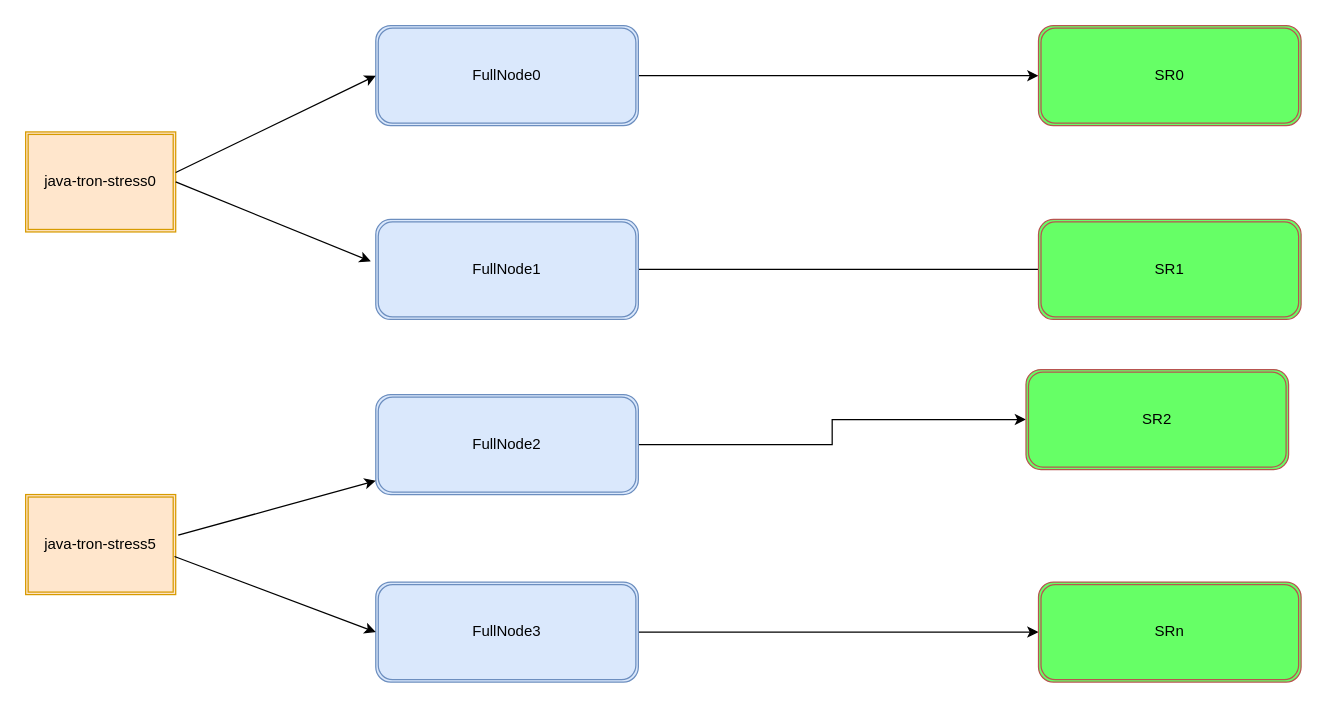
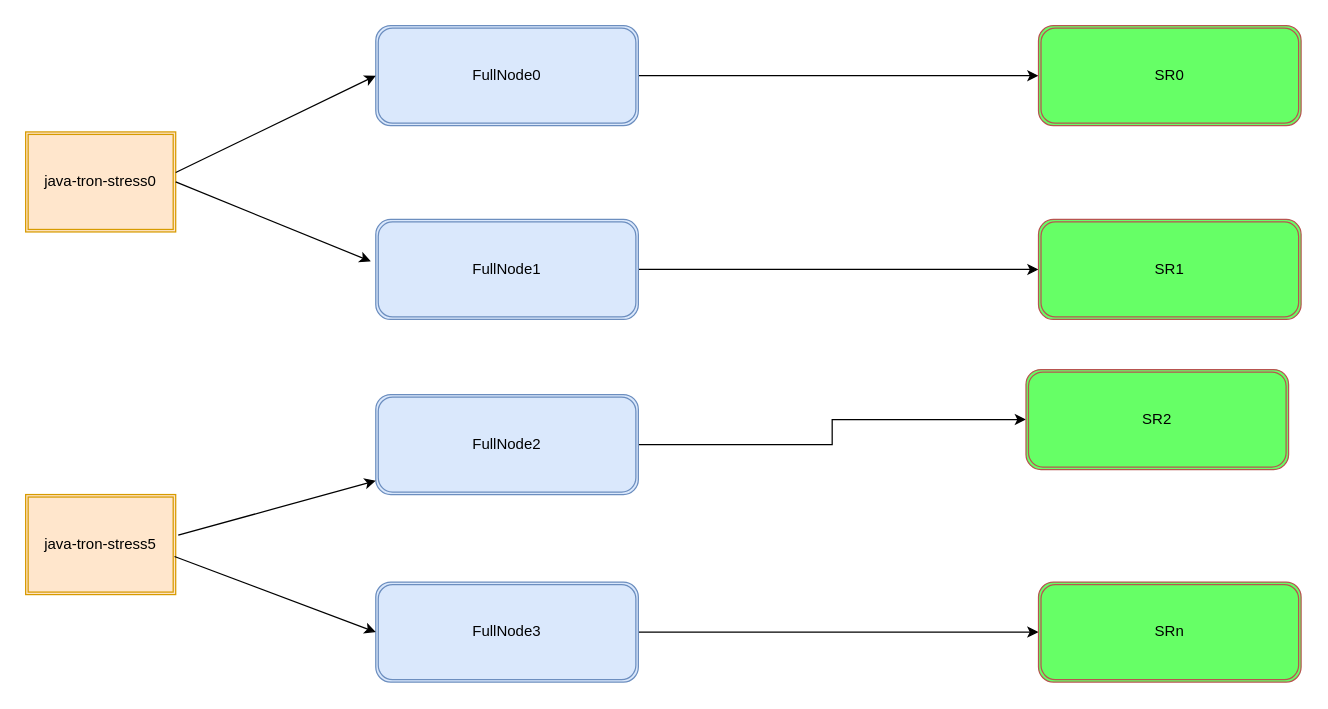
(1032, 269) -> (1028, 269)
